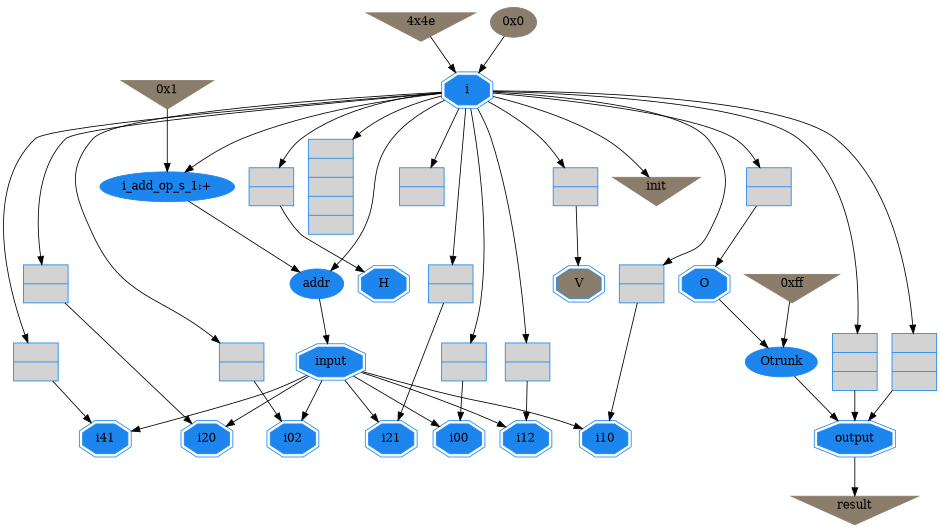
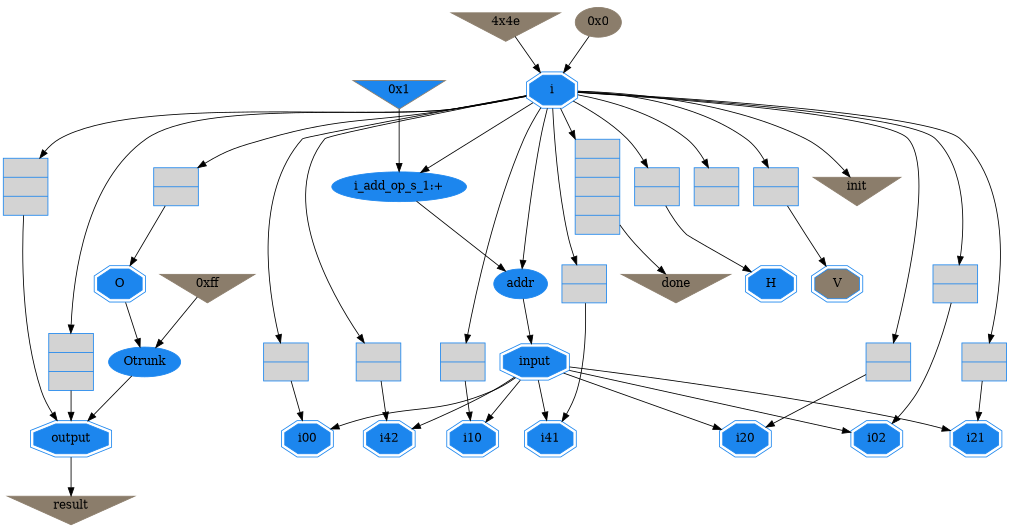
(167, 90) -> (399, 90)
none -> (676, 284)
(526, 439) -> (389, 439)
